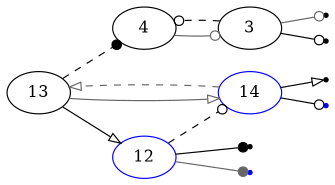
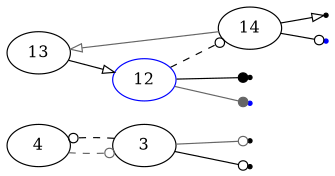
(192, 36) -> (87, 153)
(88, 63) -> none
(150, 85) -> (150, 40)
(250, 93) -> (250, 28)
(138, 101) -> none
